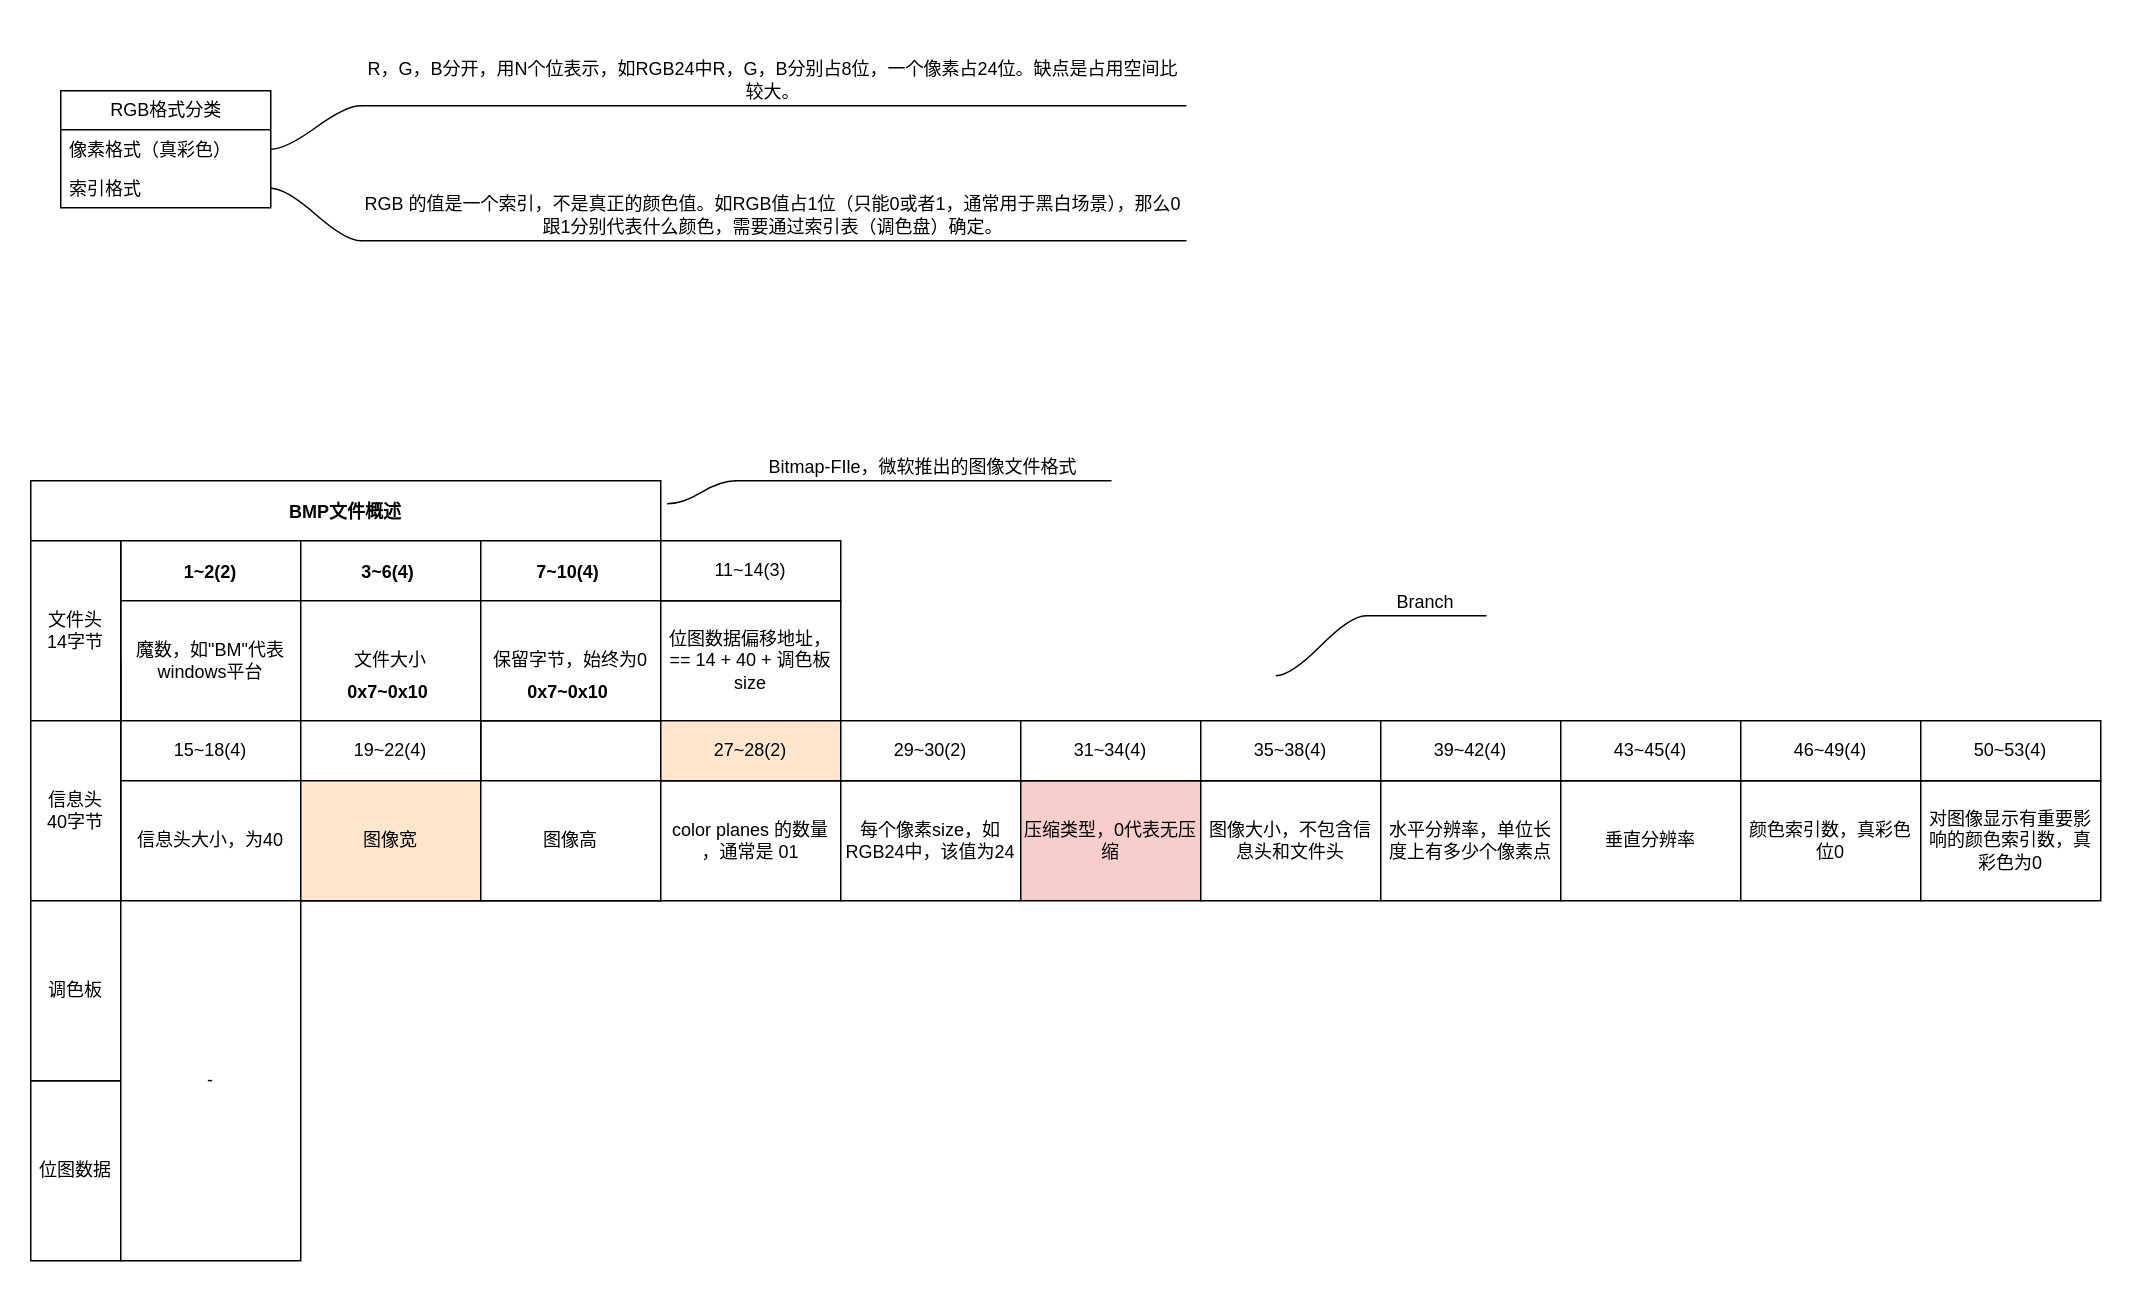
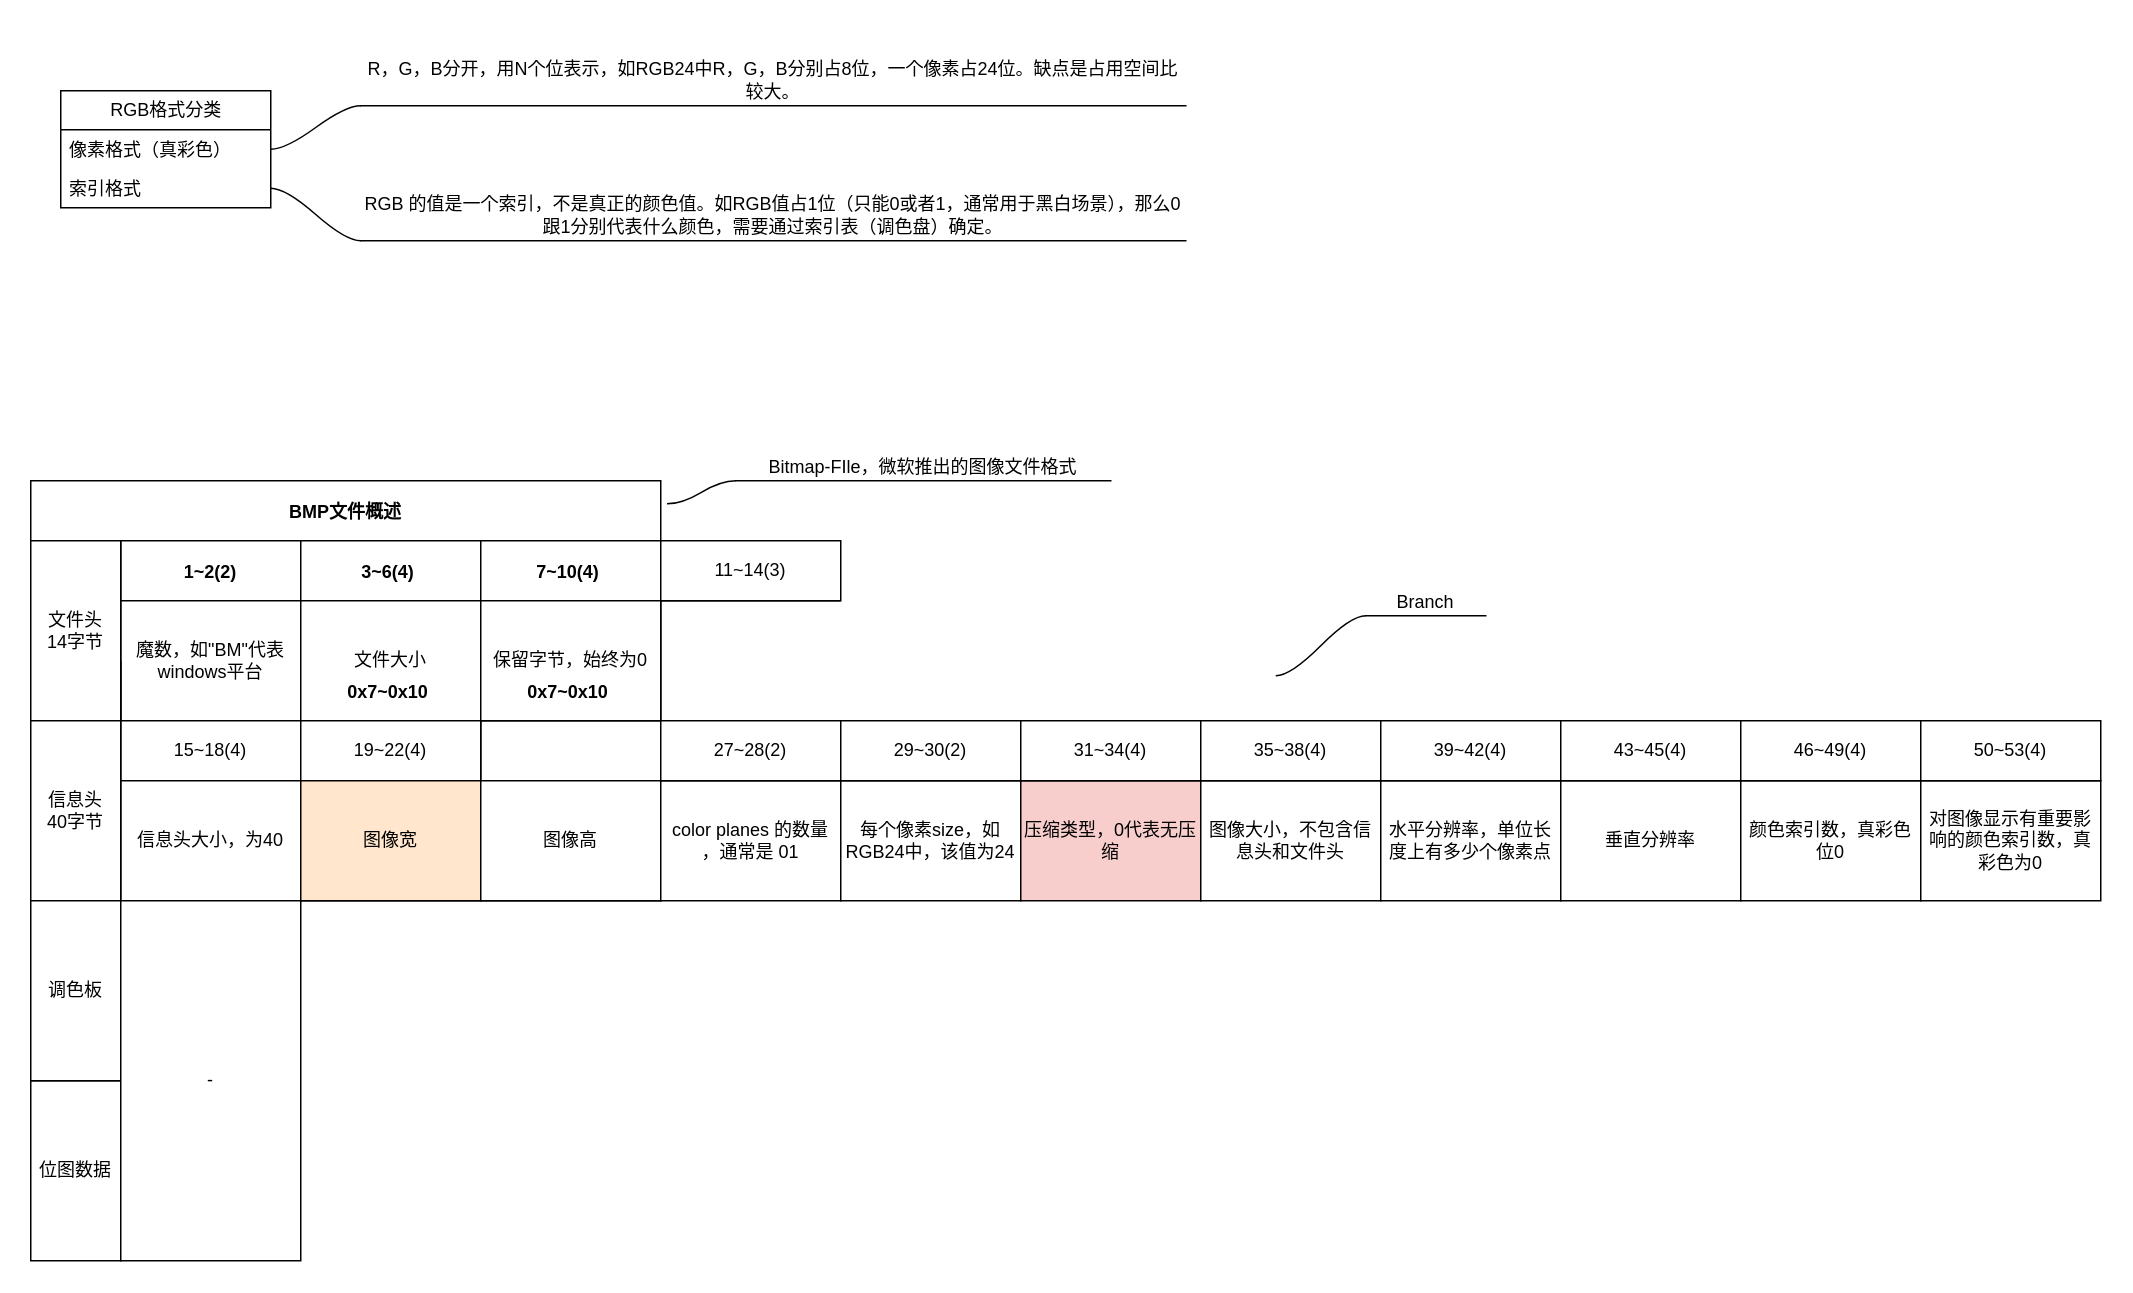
(751, 661) -> none
(751, 751) -> (751, 751)
